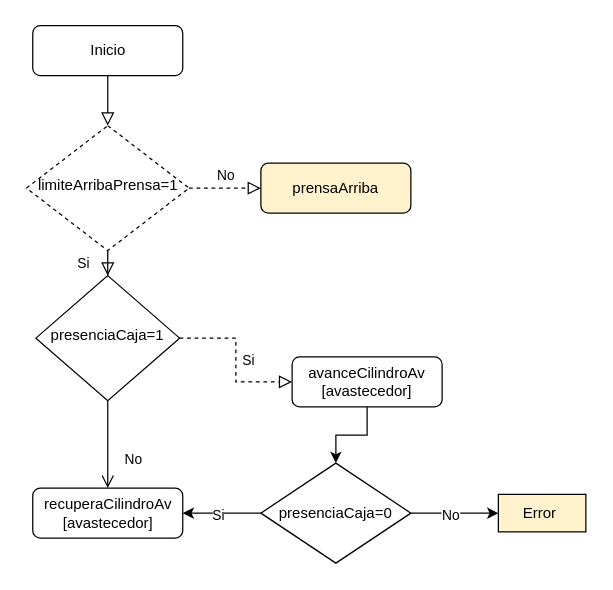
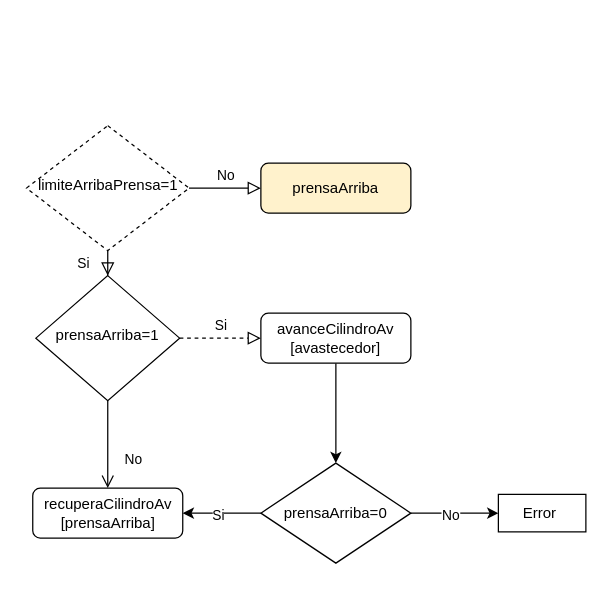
(108, 51) -> none
(108, 94) -> none
(219, 188) -> (219, 188)
(108, 336) -> (108, 336)
(367, 382) -> (336, 338)
(108, 513) -> (108, 513)
(336, 513) -> (336, 513)
(542, 513) -> (542, 513)
